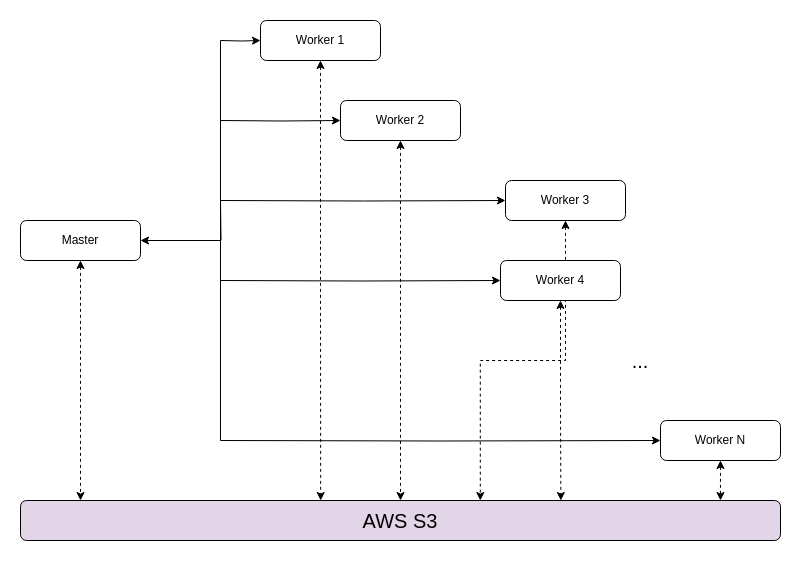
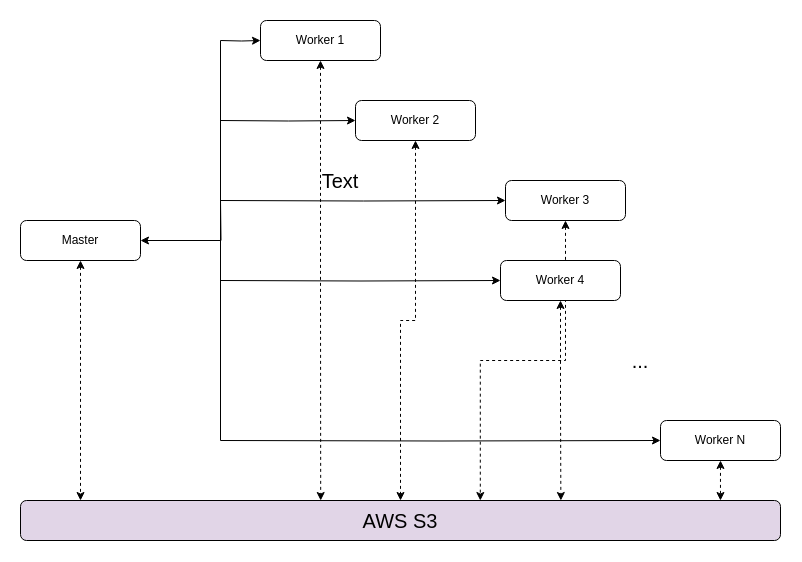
(401, 121) -> (416, 121)
none -> (341, 181)
